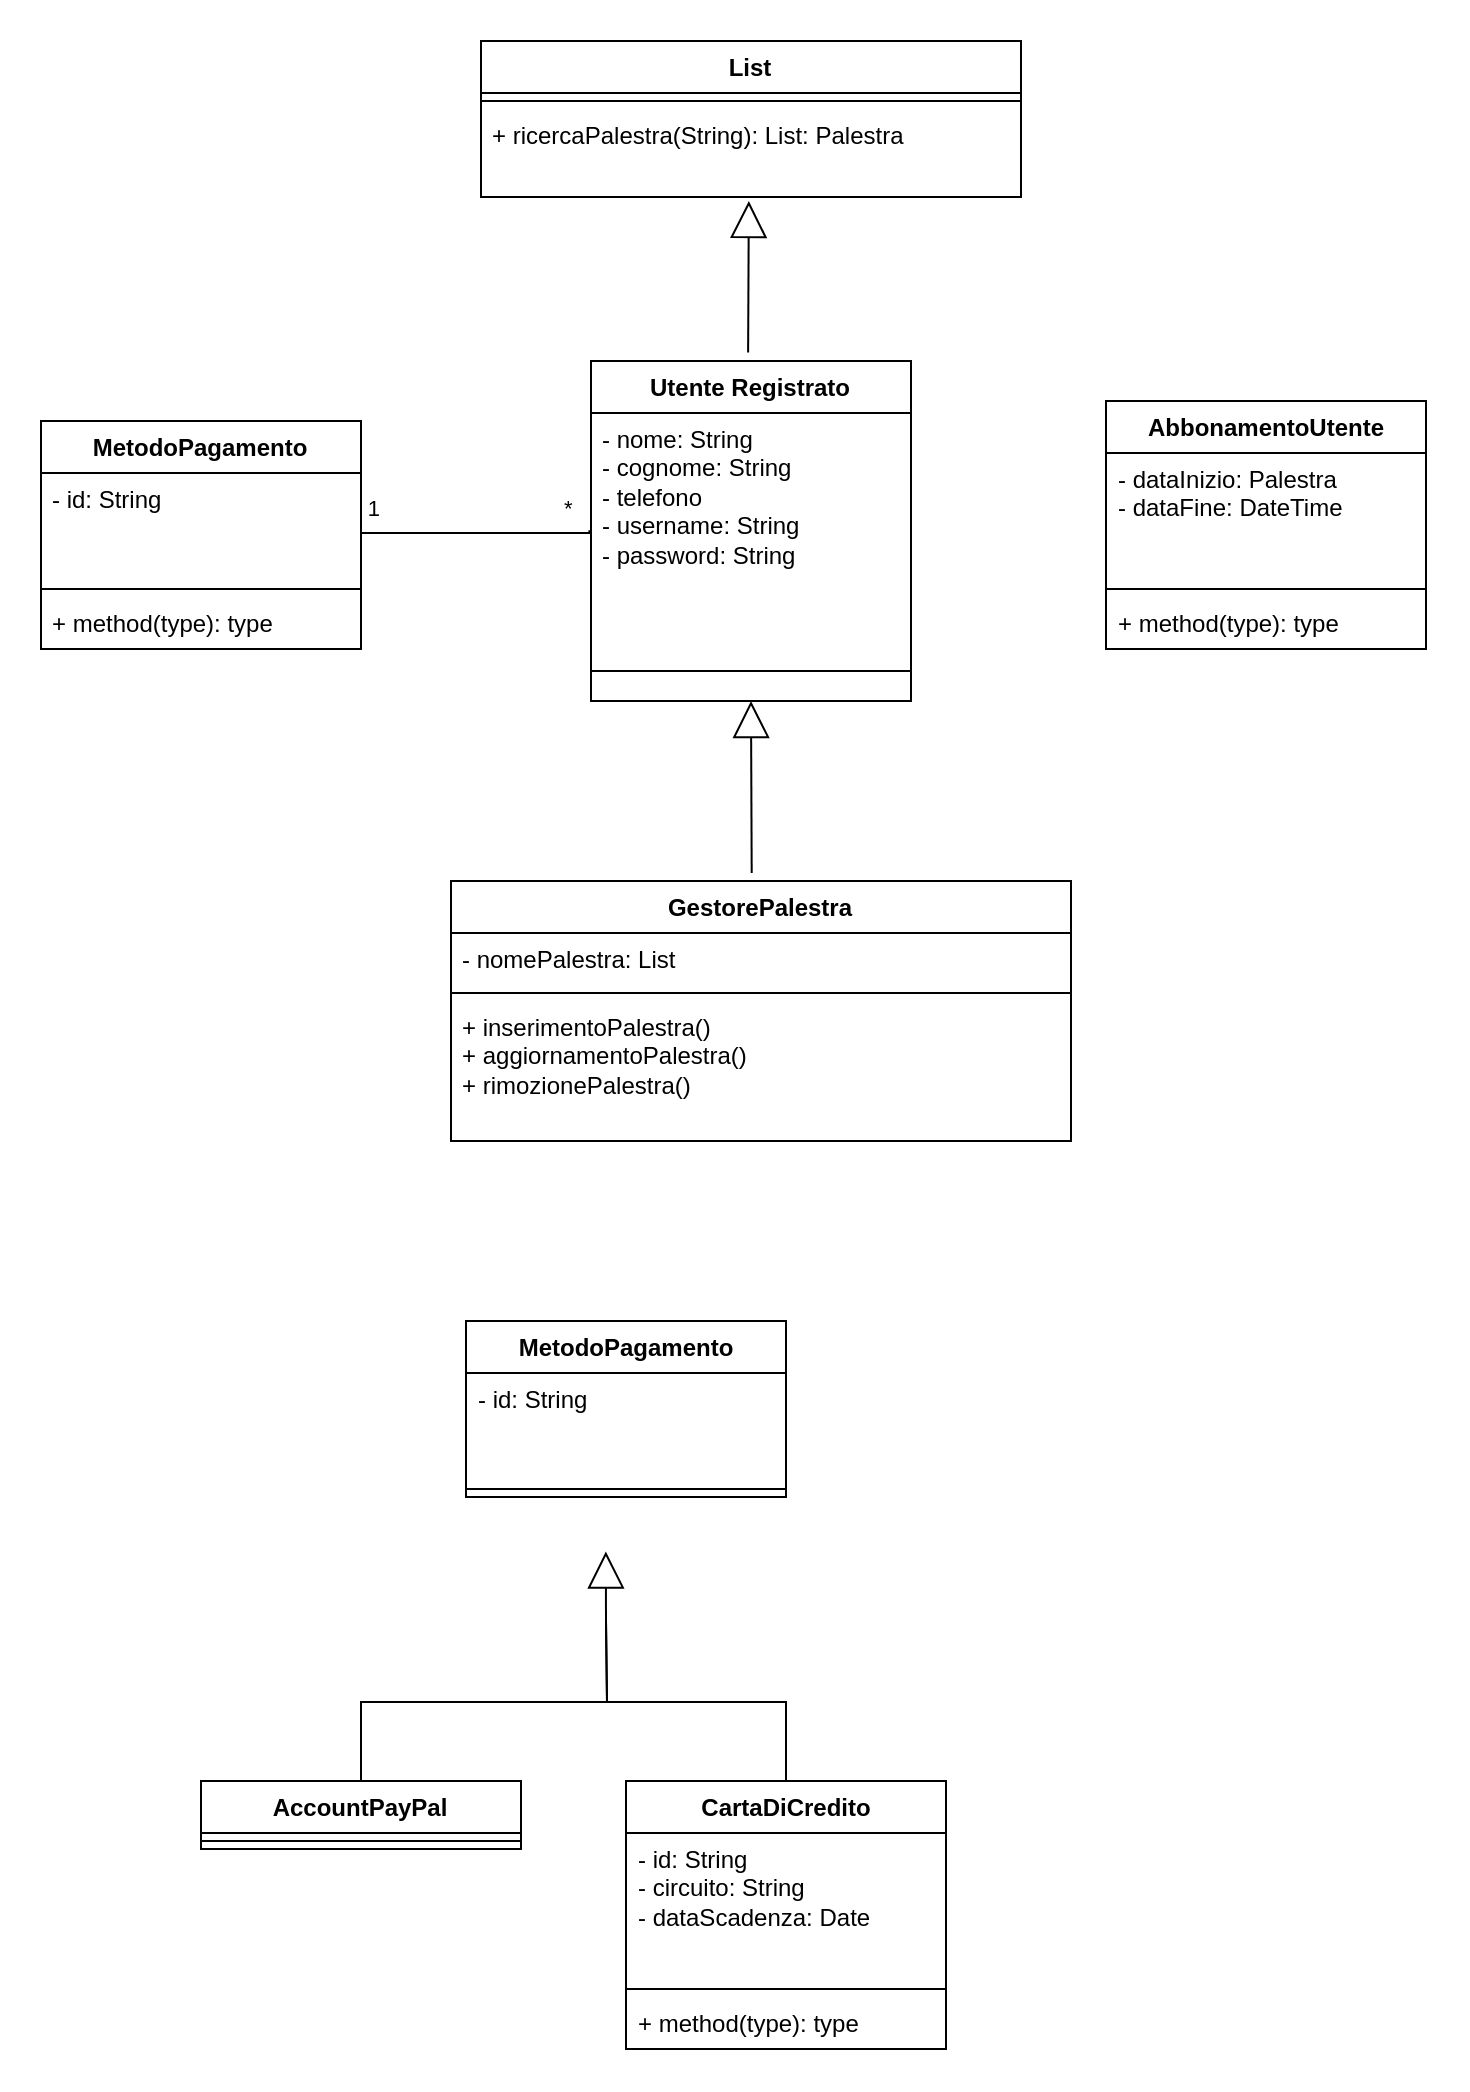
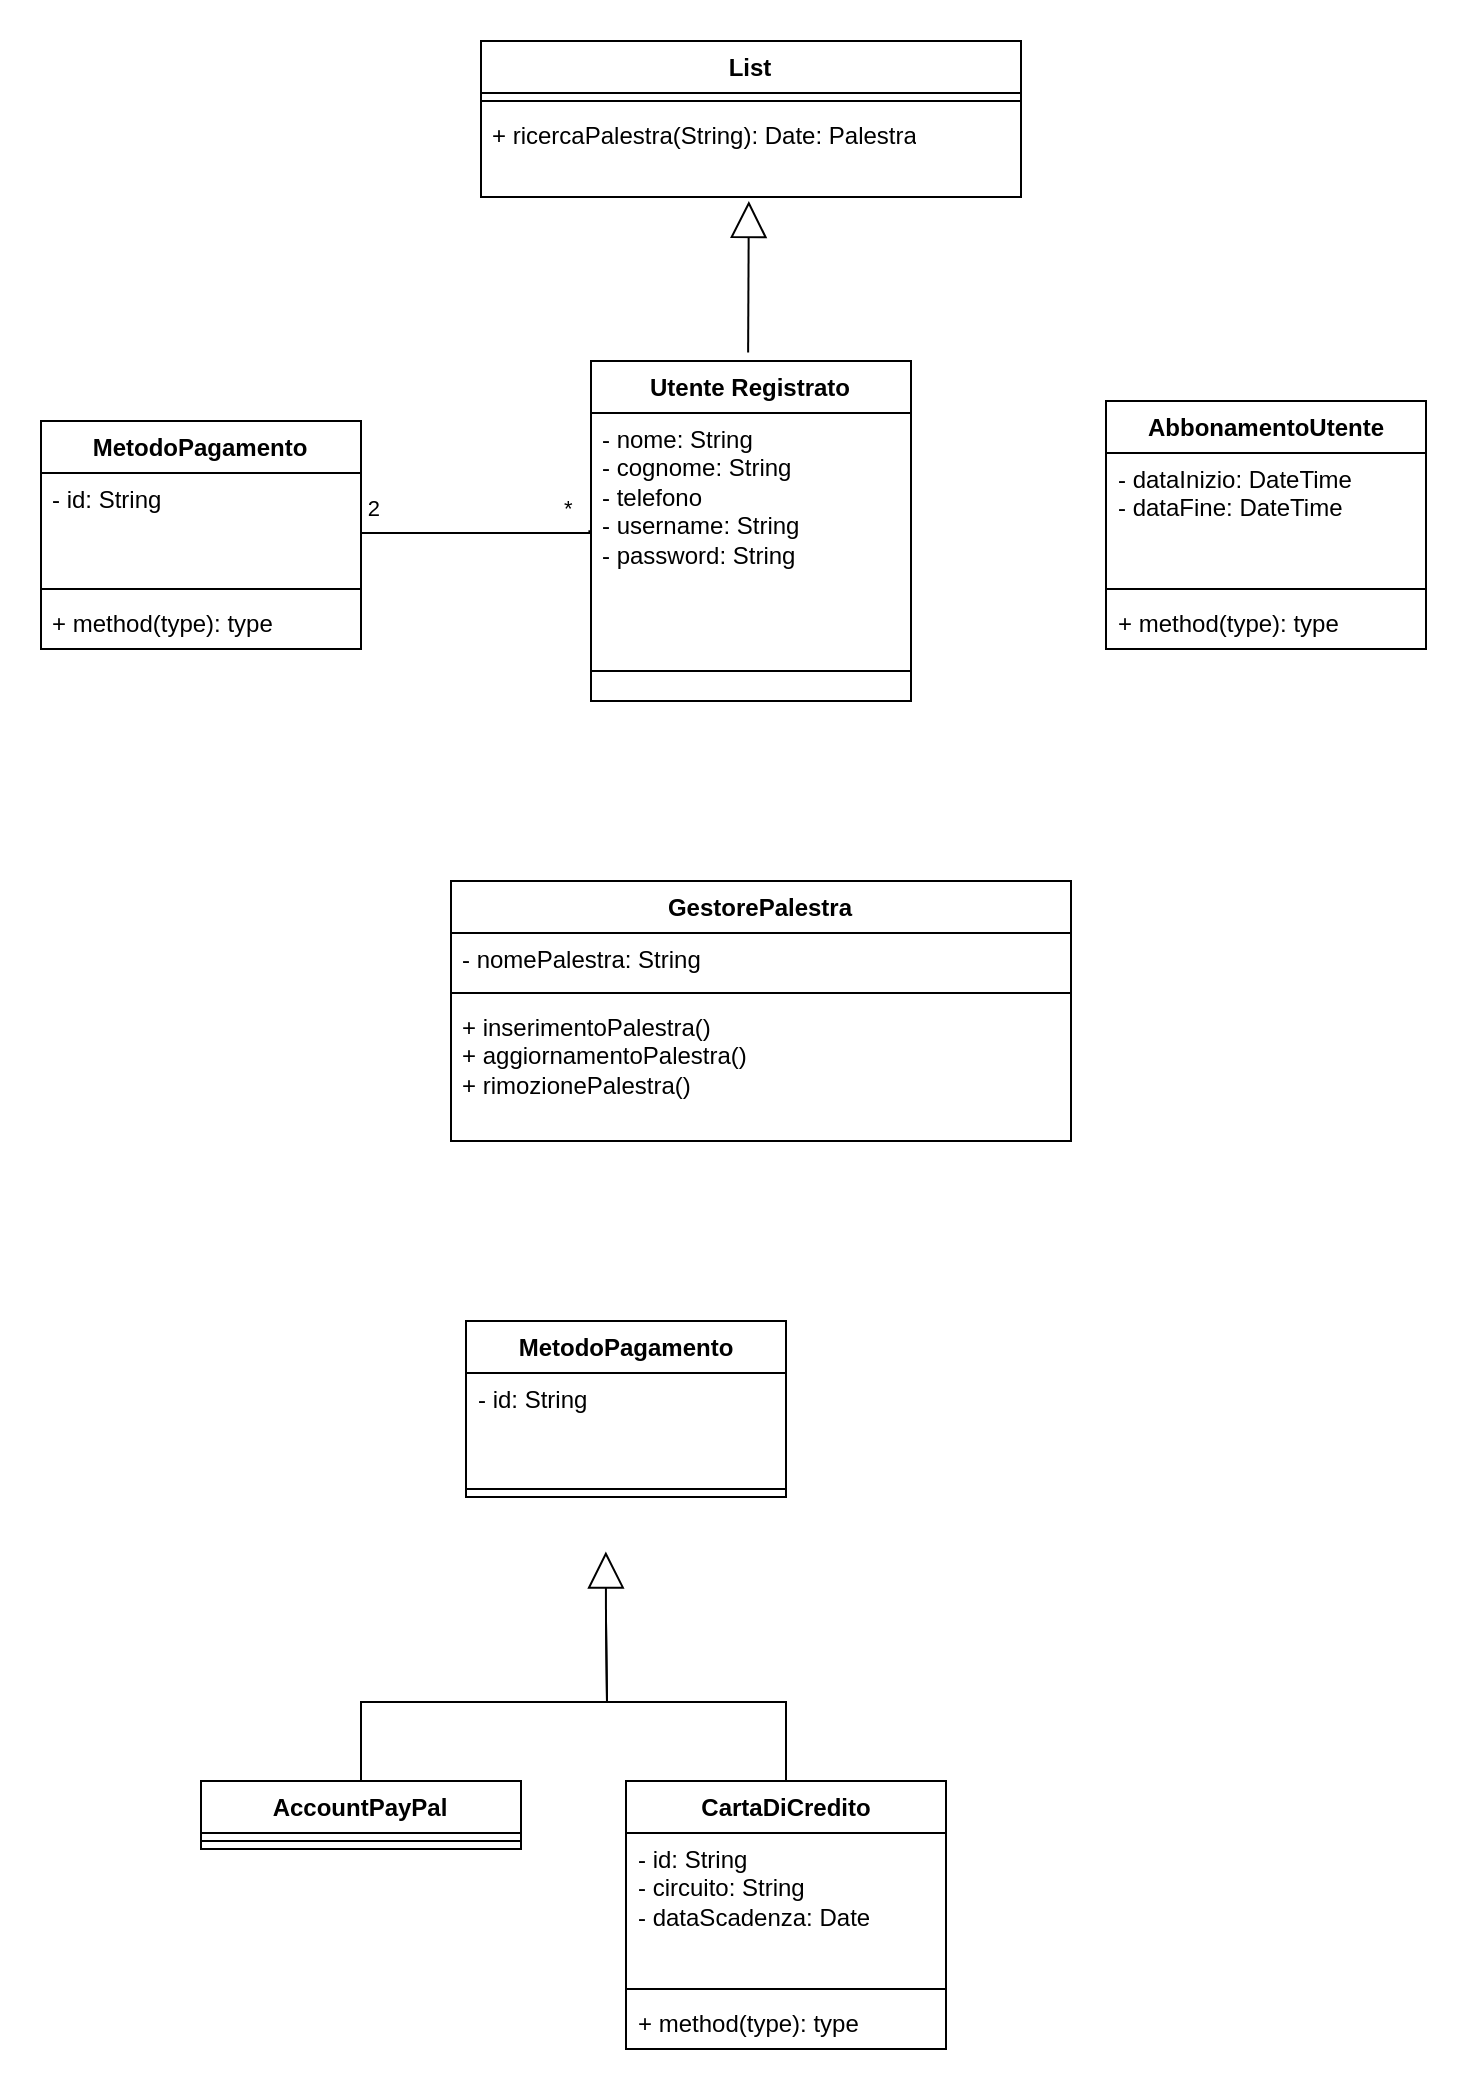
(737, 137) -> (740, 137)
(1248, 496) -> (1248, 496)
(375, 508) -> (375, 508)
(751, 806) -> none
(582, 961) -> (595, 961)
